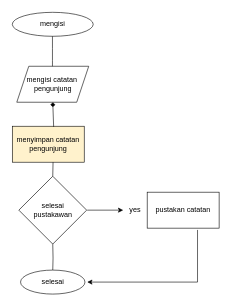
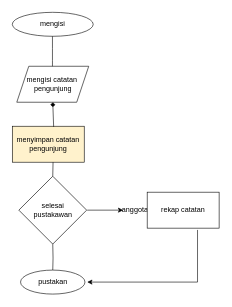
(135, 210) -> (135, 210)
(183, 210) -> (183, 210)
(53, 282) -> (53, 282)
